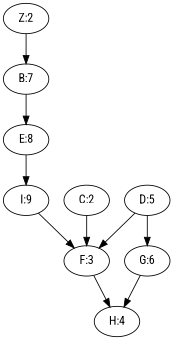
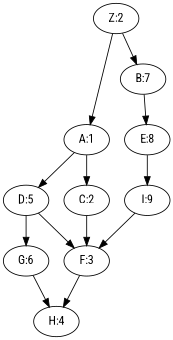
none -> (87, 140)
